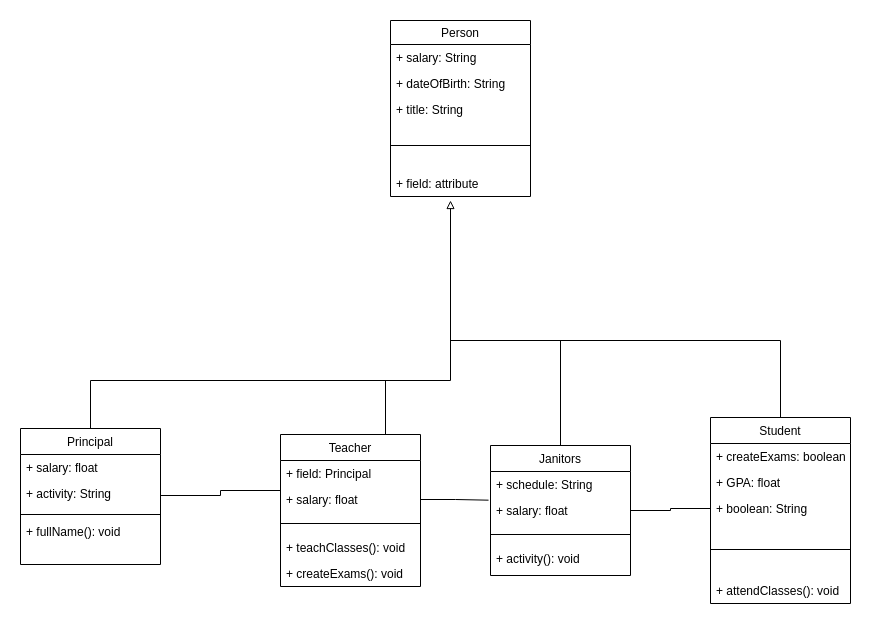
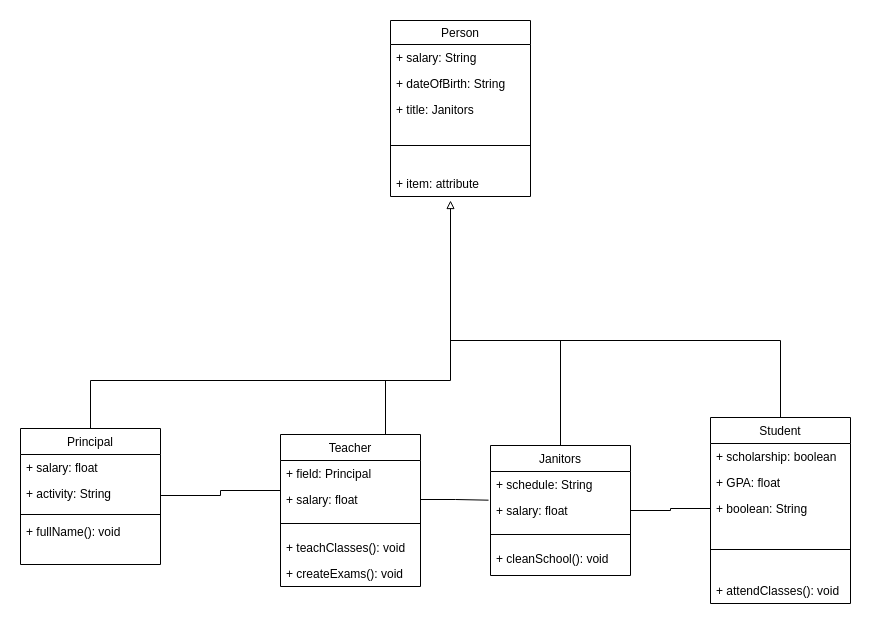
(437, 110) -> (444, 110)
(447, 184) -> (445, 184)
(784, 457) -> (781, 457)
(547, 559) -> (557, 559)
